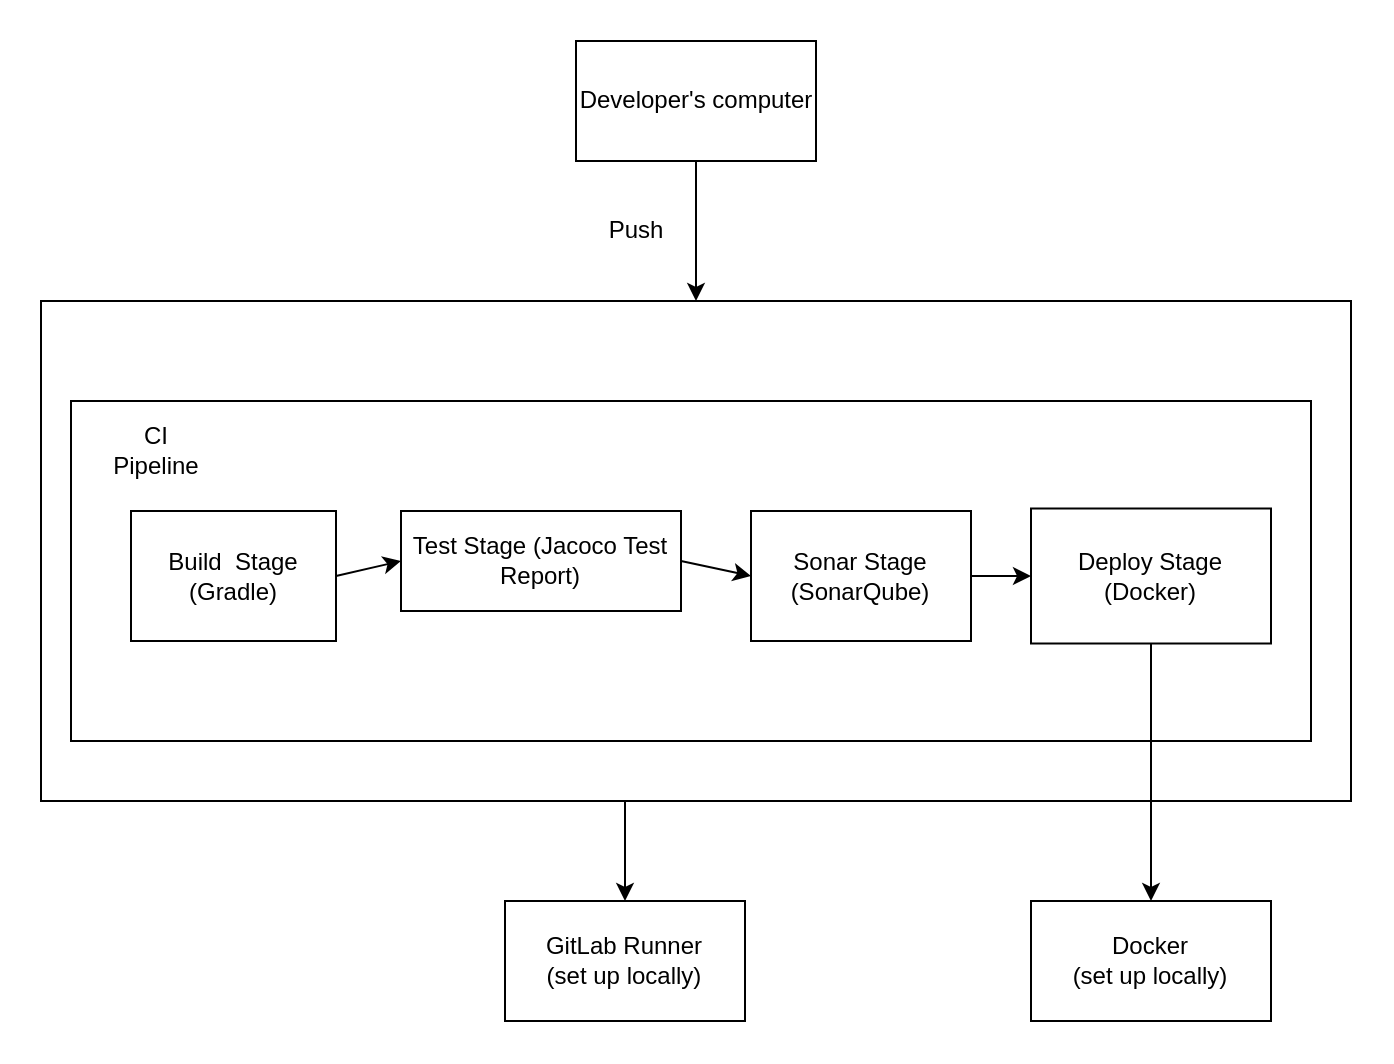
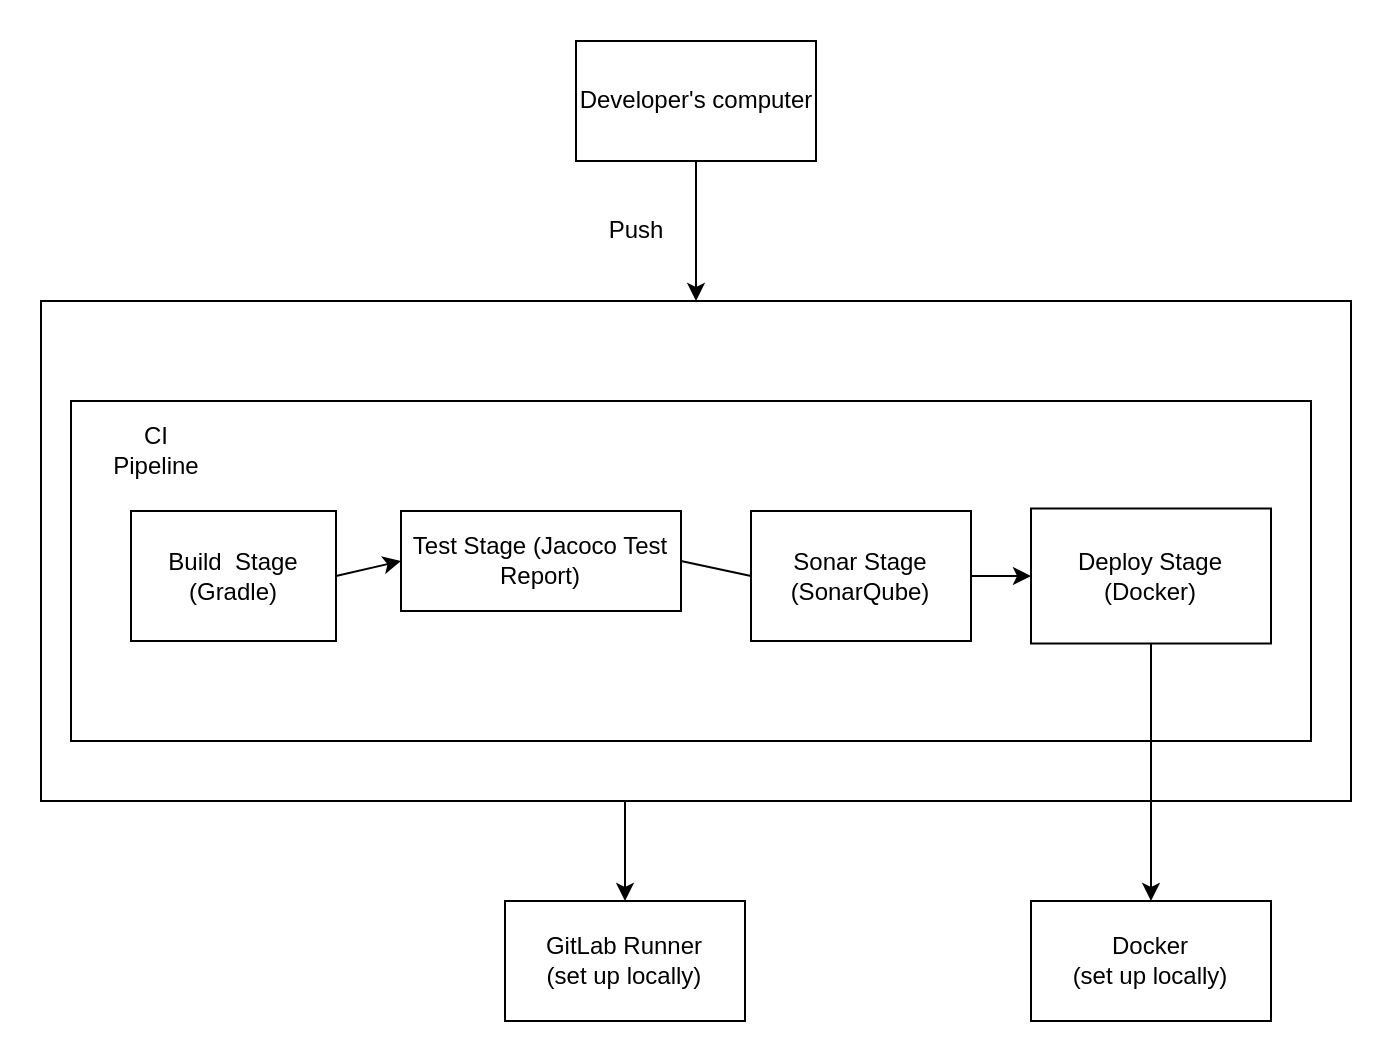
(736, 573) -> (741, 574)
